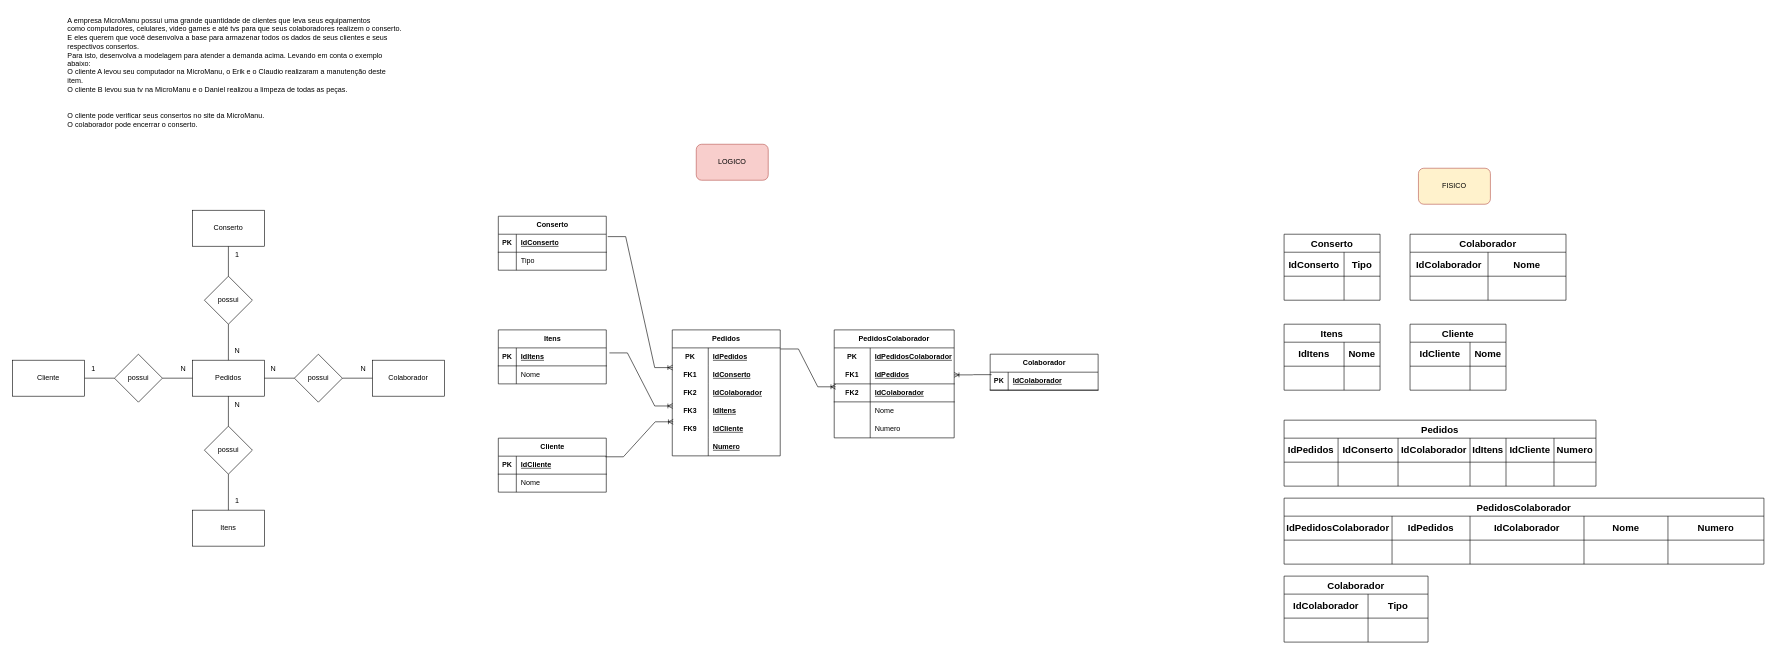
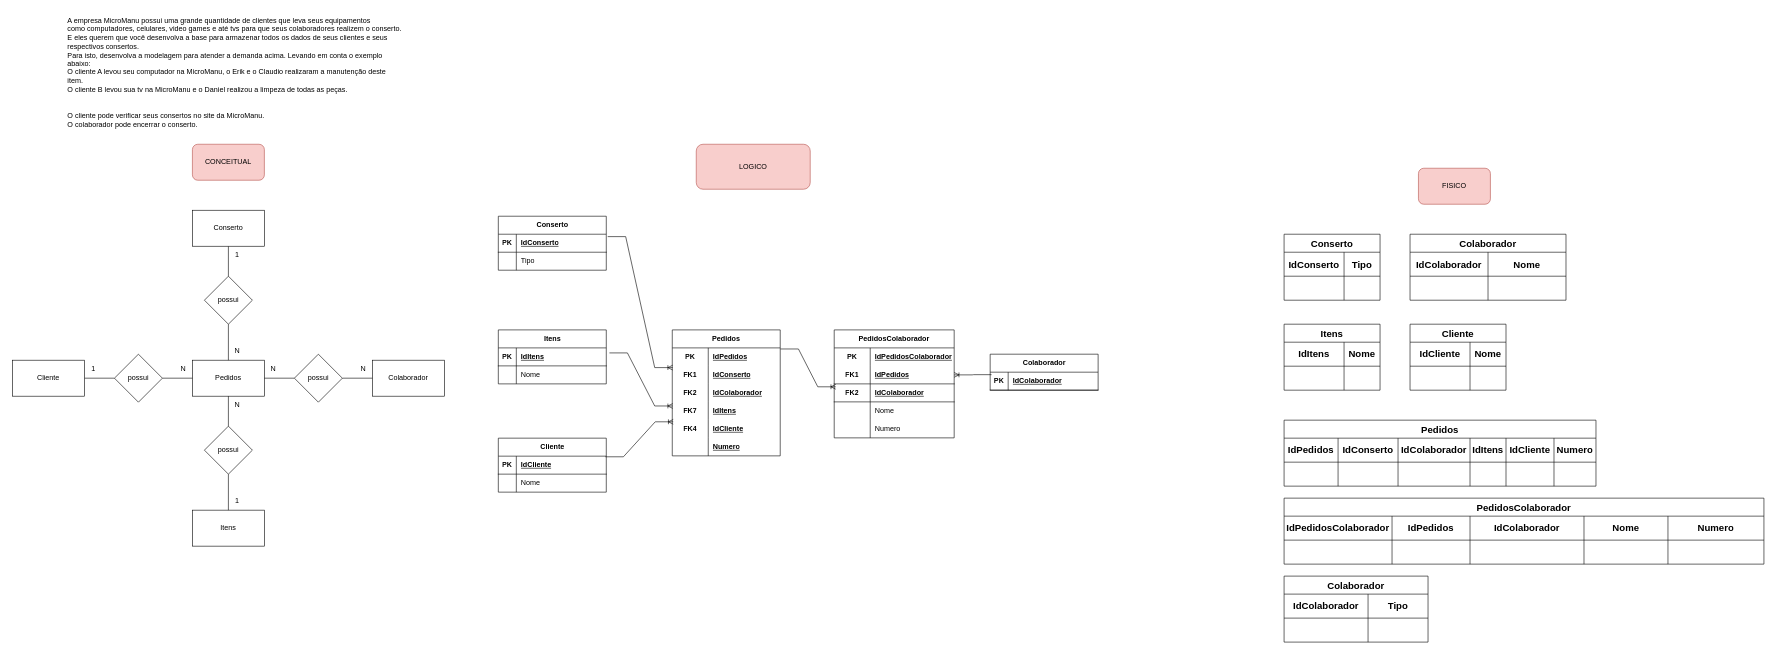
none -> (228, 162)
(732, 162) -> (753, 167)
(1455, 186) -> (1455, 186)
(690, 411) -> (690, 411)
(690, 429) -> (690, 429)
